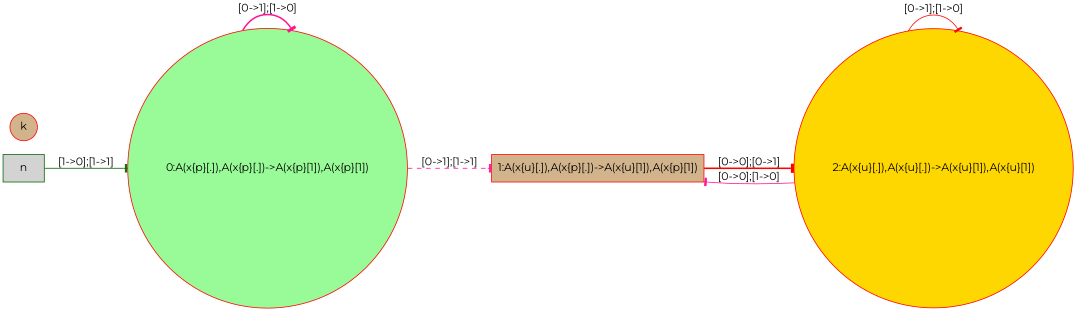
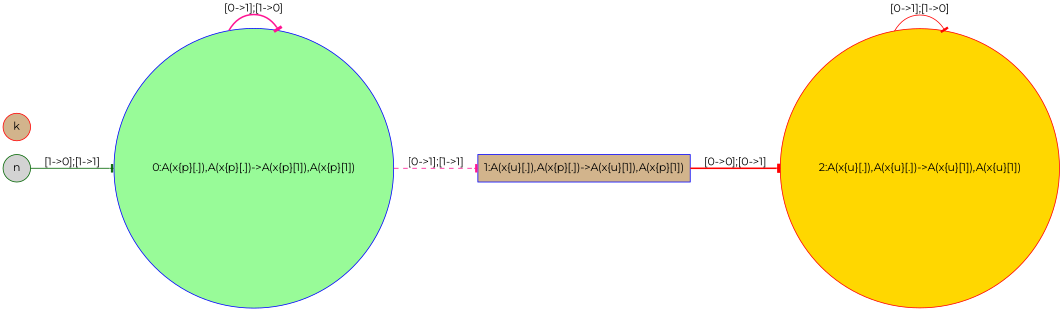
(24, 168) -> (17, 168)
(268, 168) -> (254, 168)
(598, 168) -> (584, 168)
(751, 184) -> none
